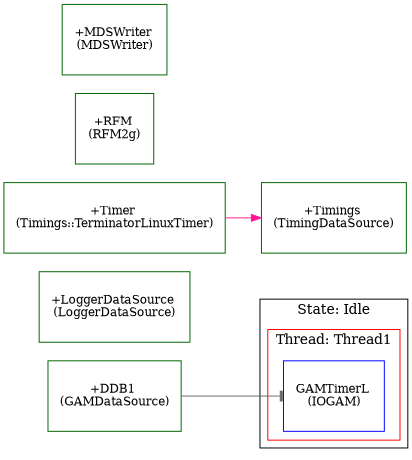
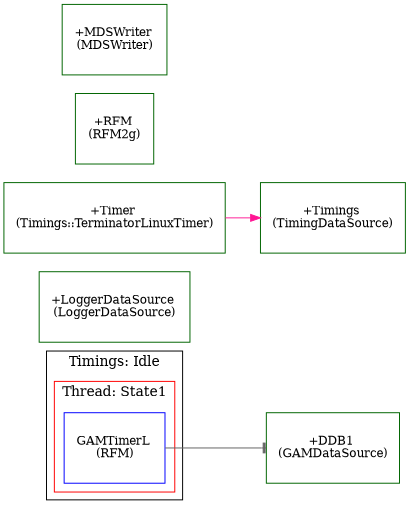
(334, 310) -> (115, 362)
(334, 341) -> (115, 393)
(230, 396) -> (213, 448)
(334, 402) -> (115, 454)
